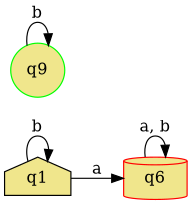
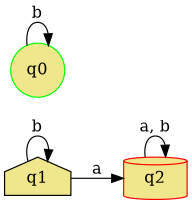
(38, 70) -> (38, 70)
(155, 178) -> (155, 178)
